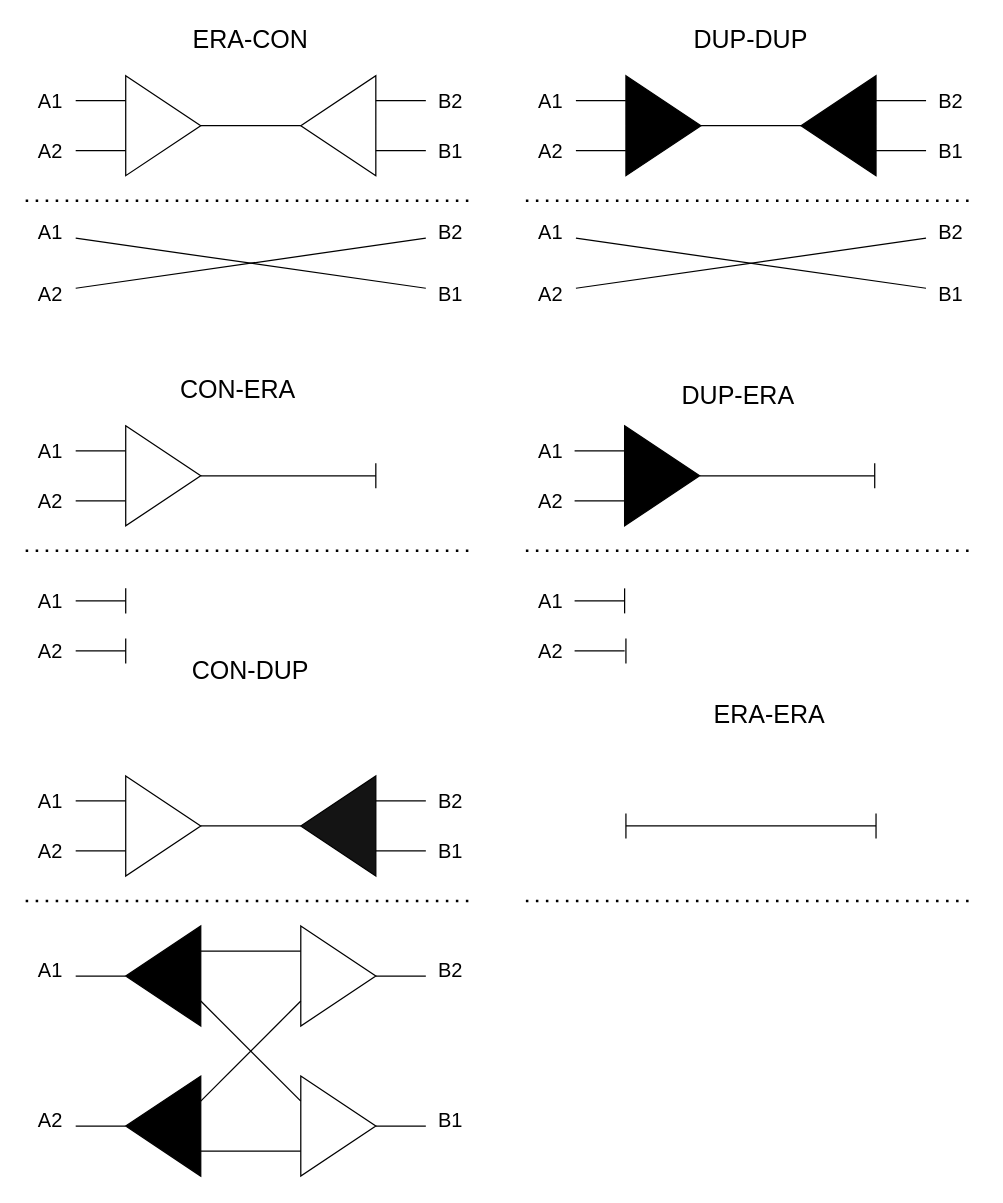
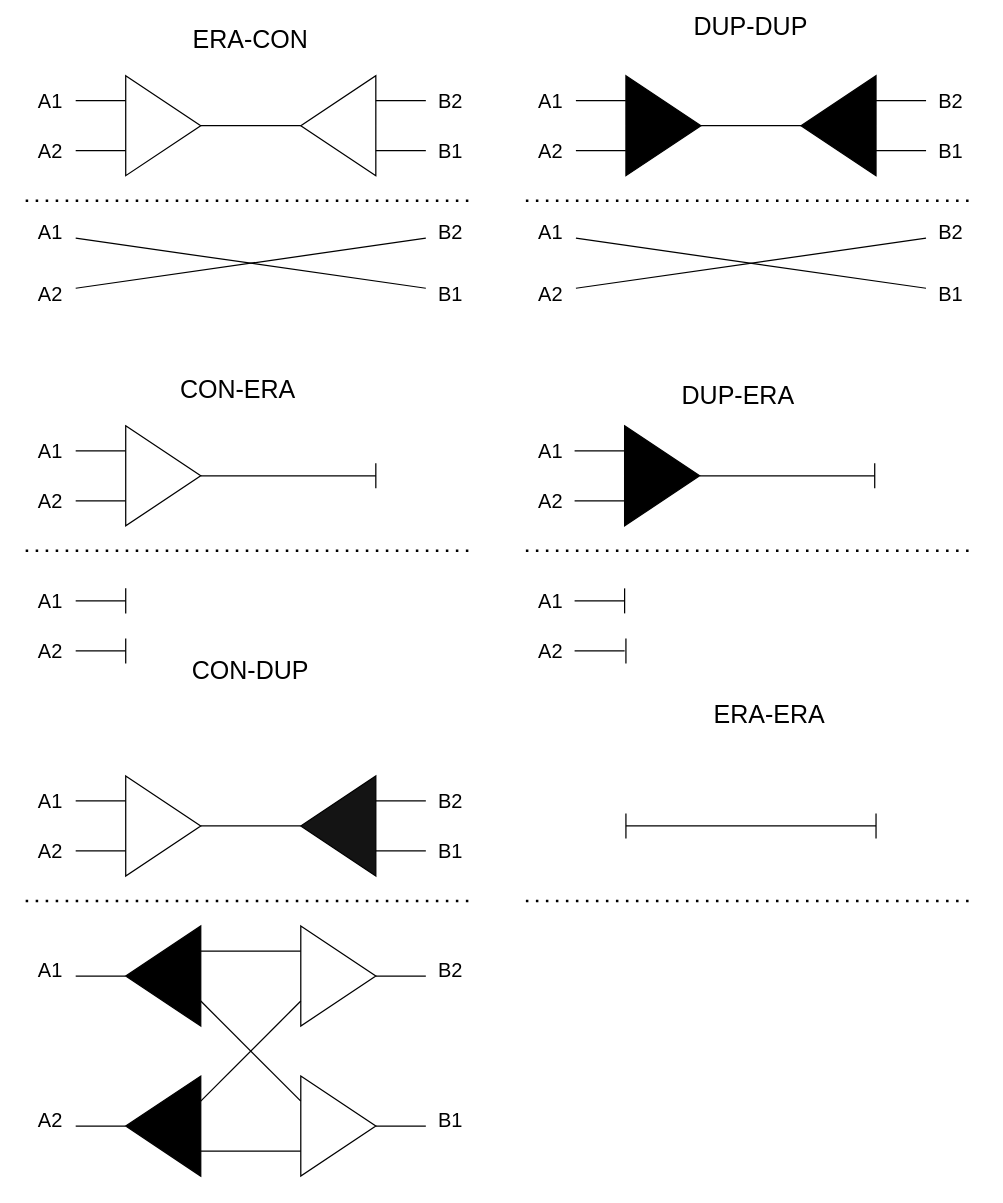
(751, 38) -> (751, 26)
